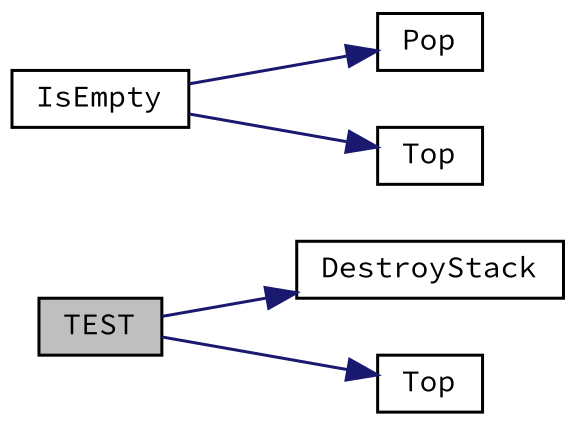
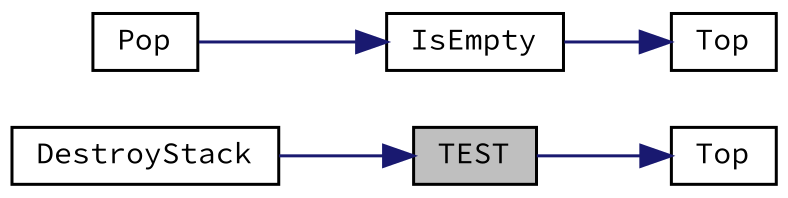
(268, 70) -> (277, 42)
(214, 307) -> (331, 156)
